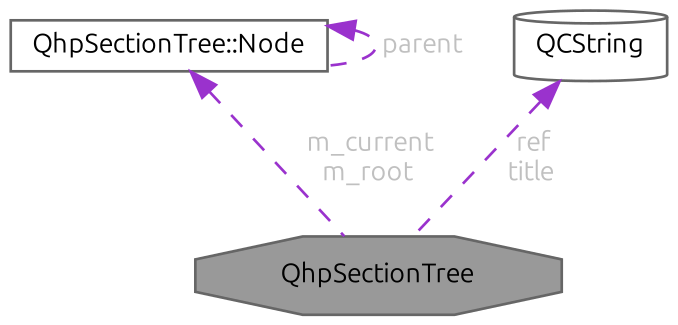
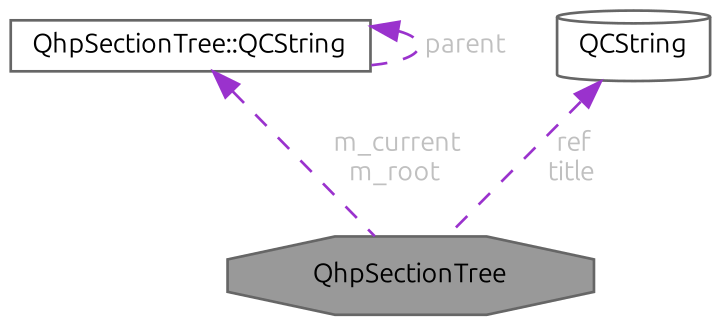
(169, 46) -> (191, 46)
